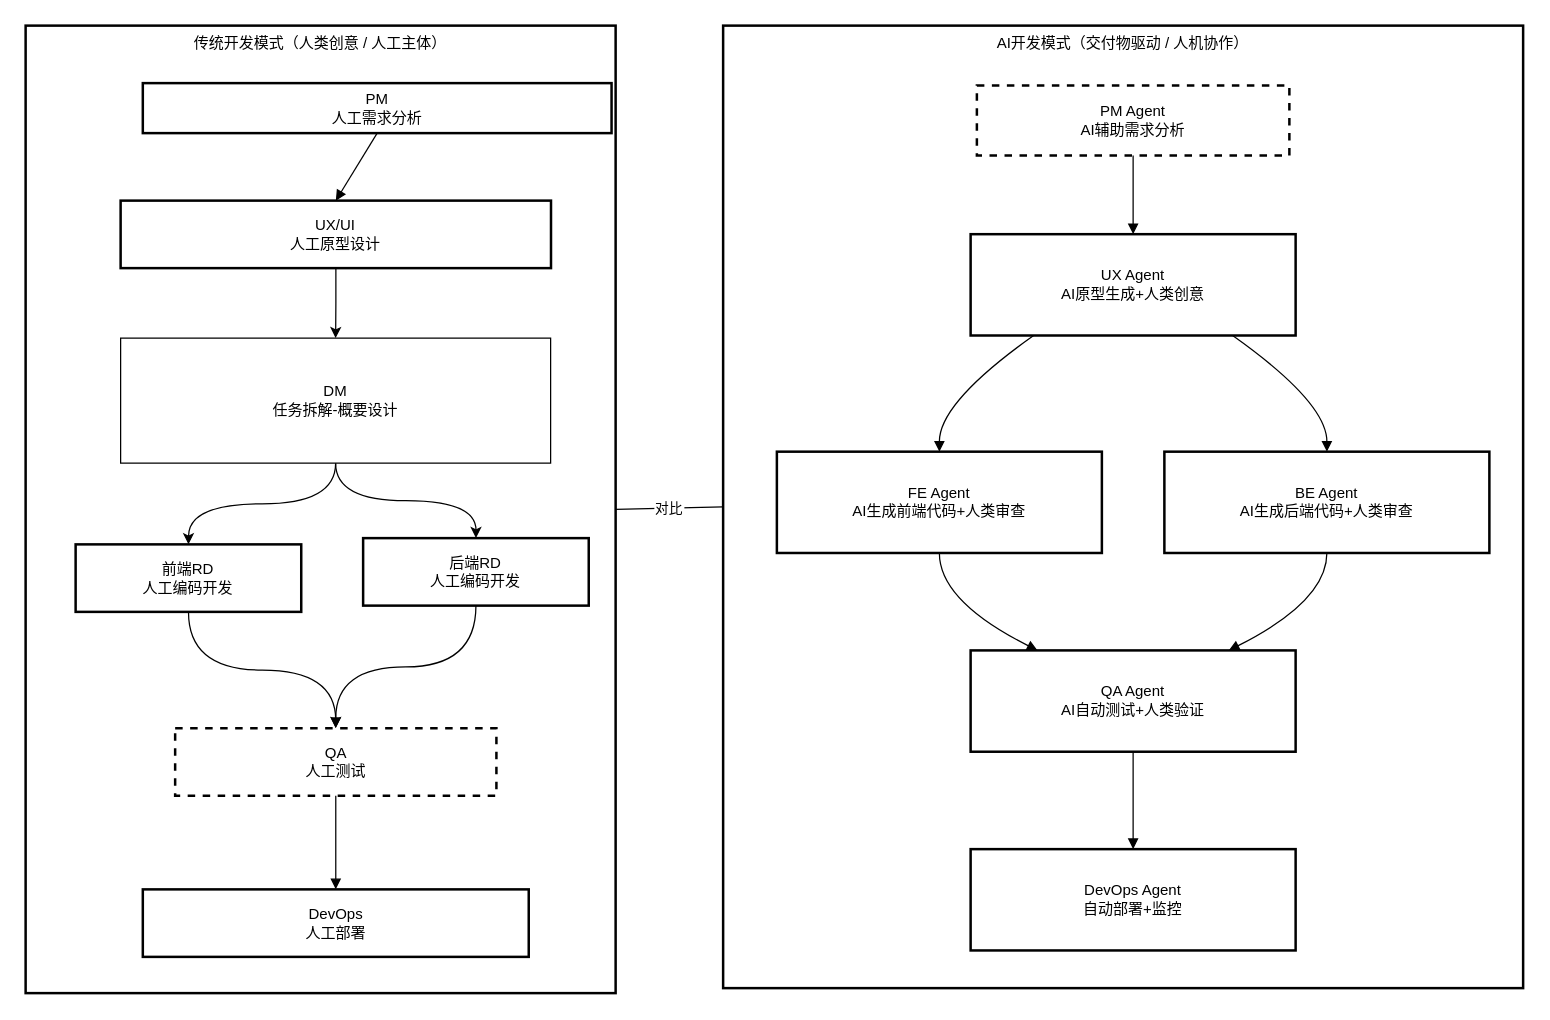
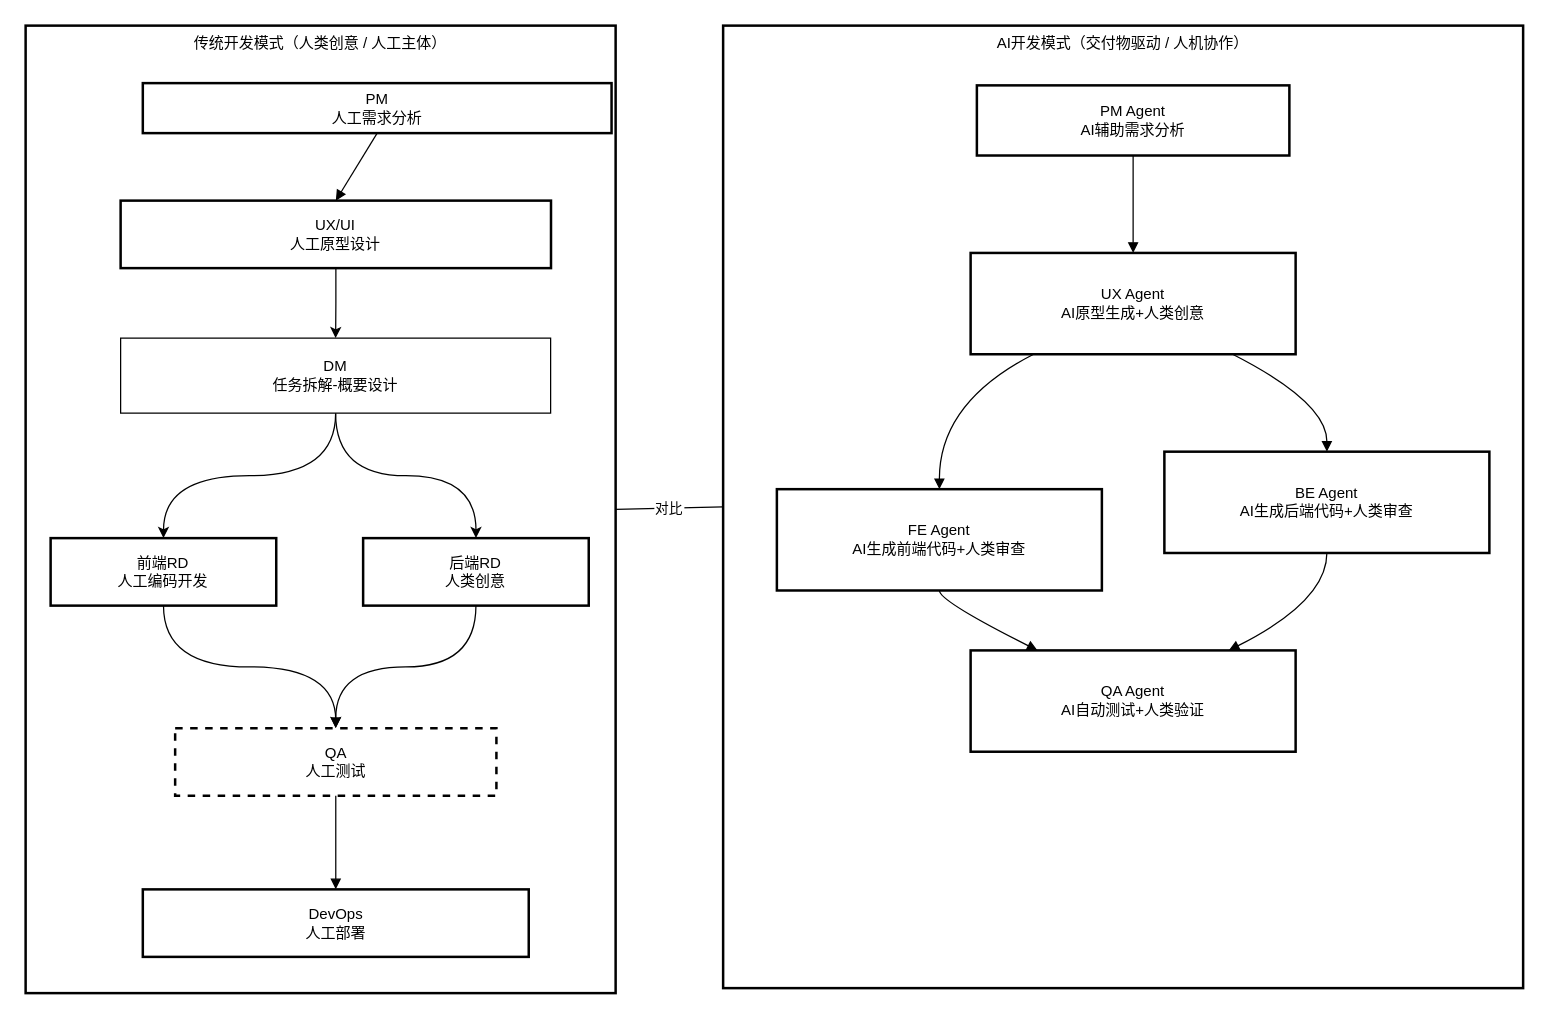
(1133, 120) -> (1133, 120)
(1133, 285) -> (1133, 304)
(336, 401) -> (336, 376)
(939, 502) -> (939, 540)
(476, 572) -> (476, 572)
(188, 578) -> (163, 572)
(1133, 795) -> none
(1133, 900) -> none
